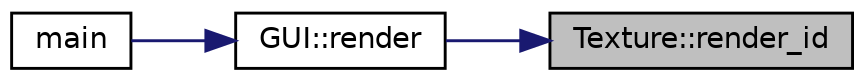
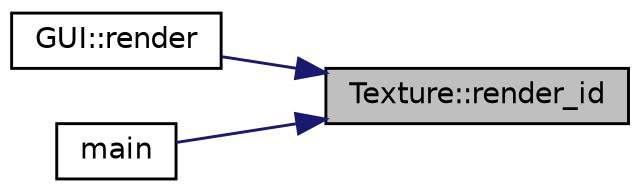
(168, 41) -> (236, 133)
